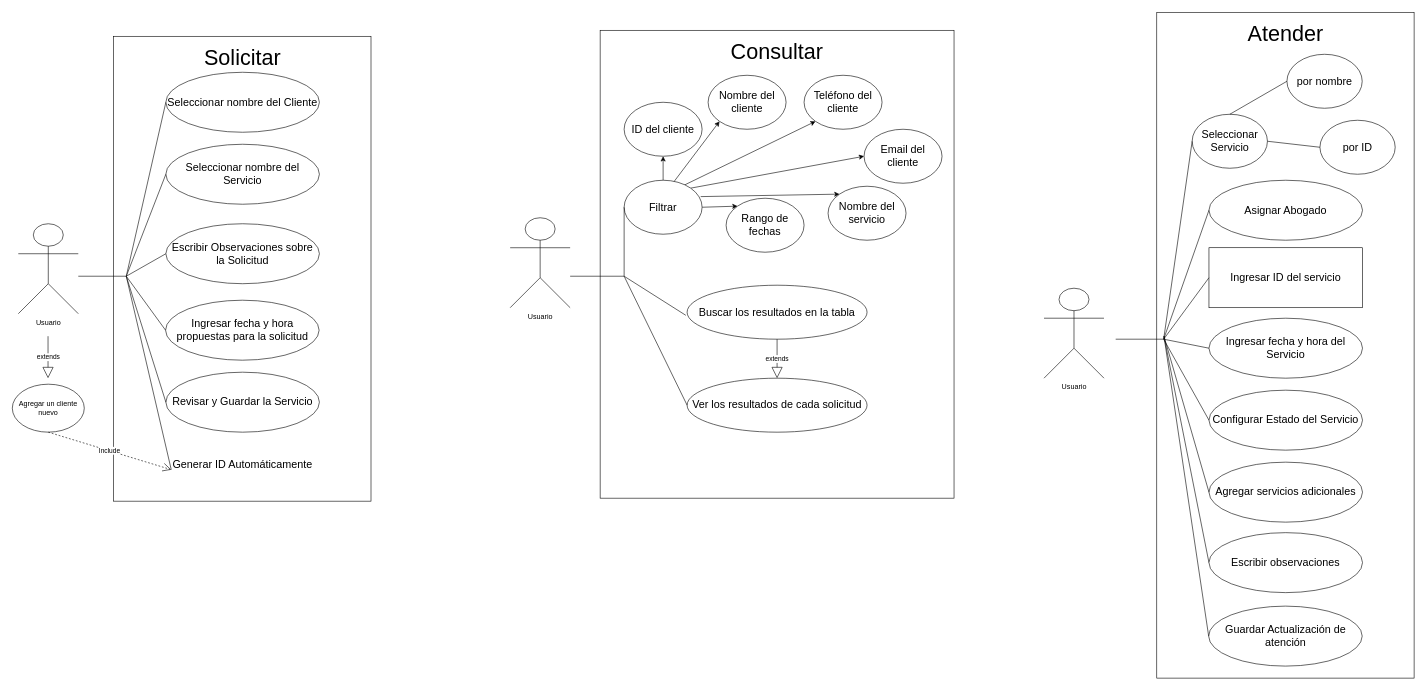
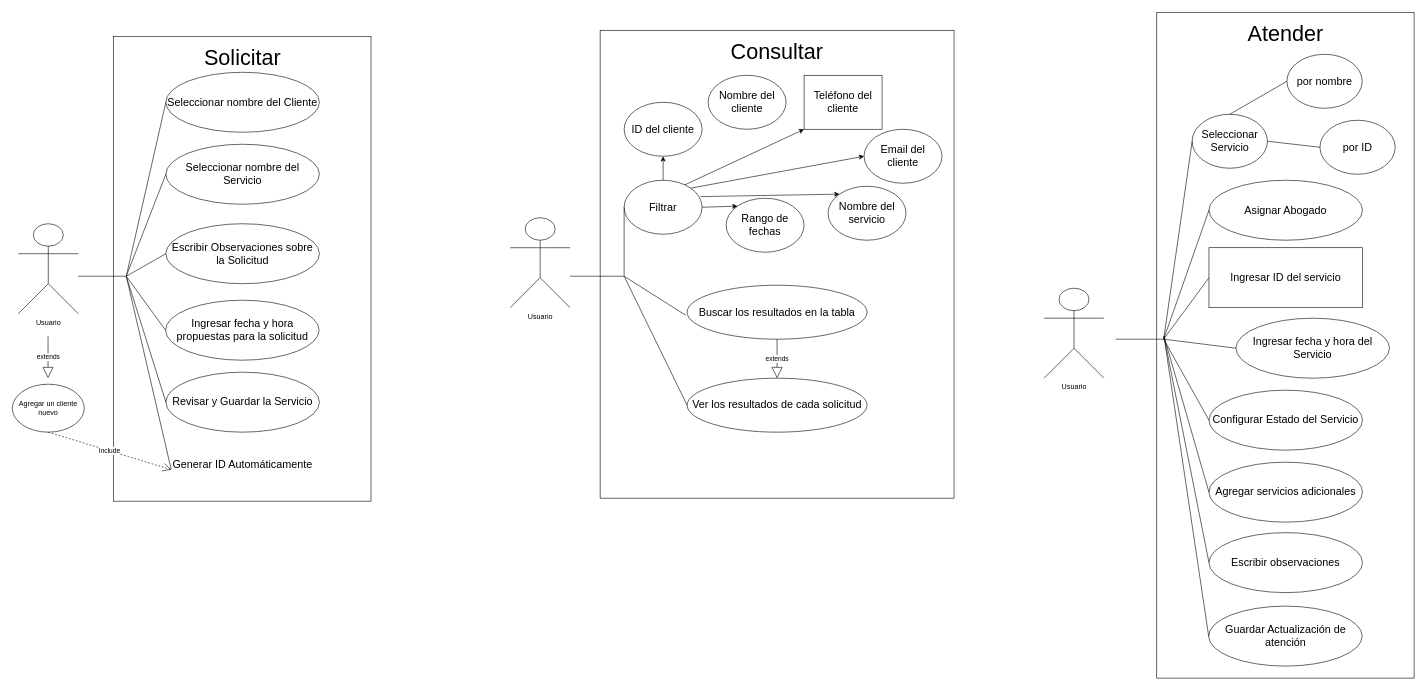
(843, 102) -> (843, 102)
(696, 153) -> none
(1286, 348) -> (1313, 348)
